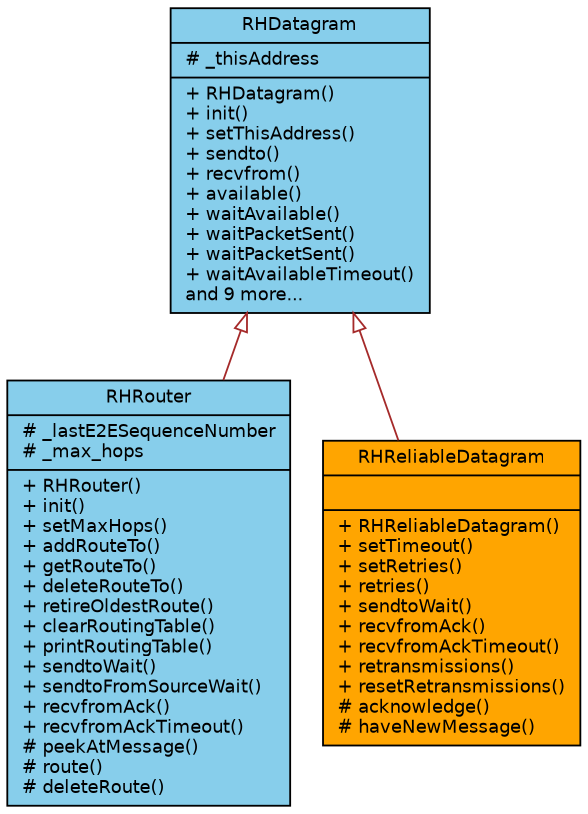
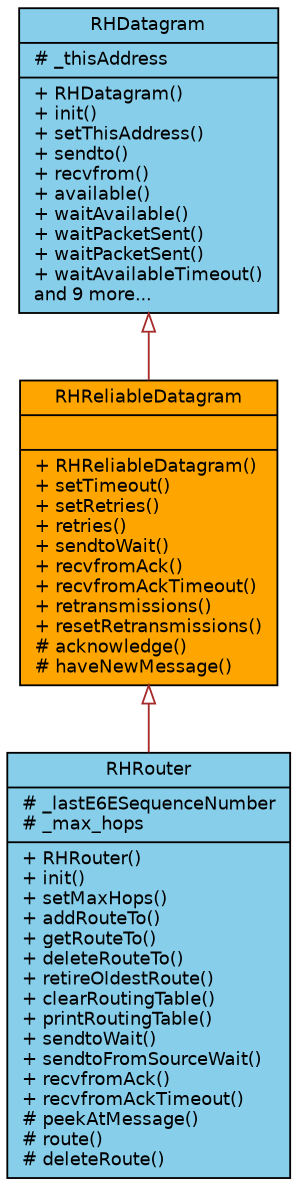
(232, 355) -> (149, 728)
(149, 432) -> (149, 804)
